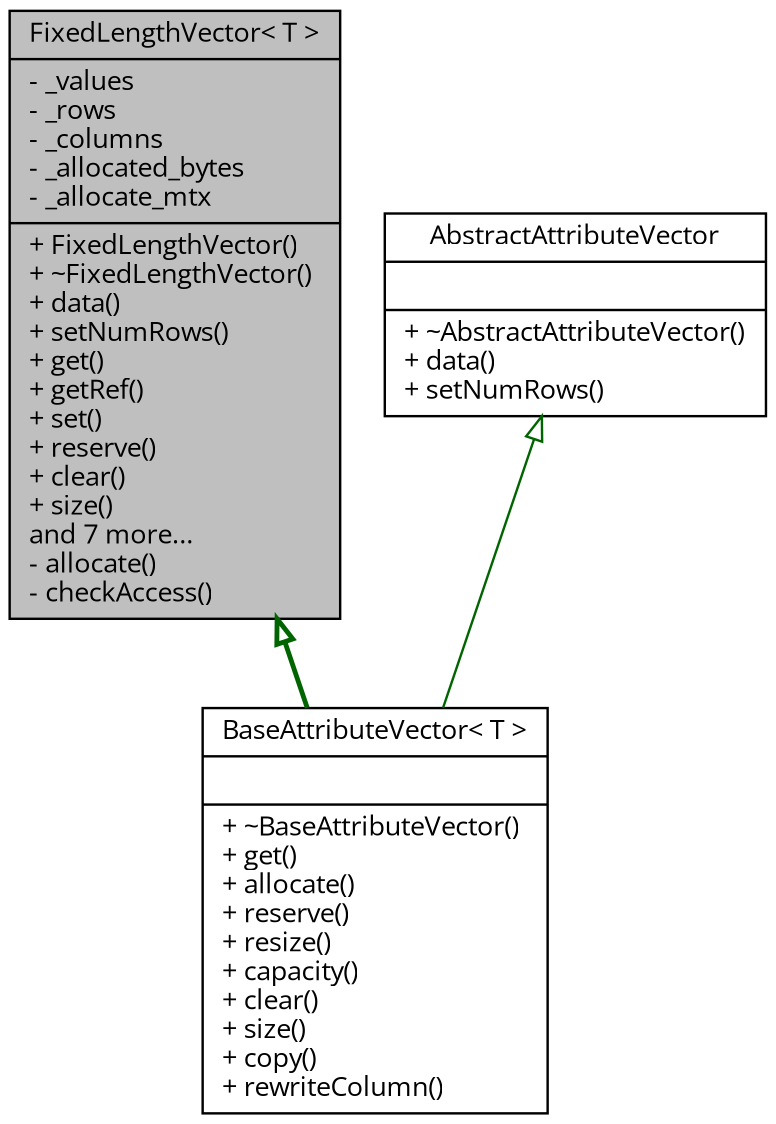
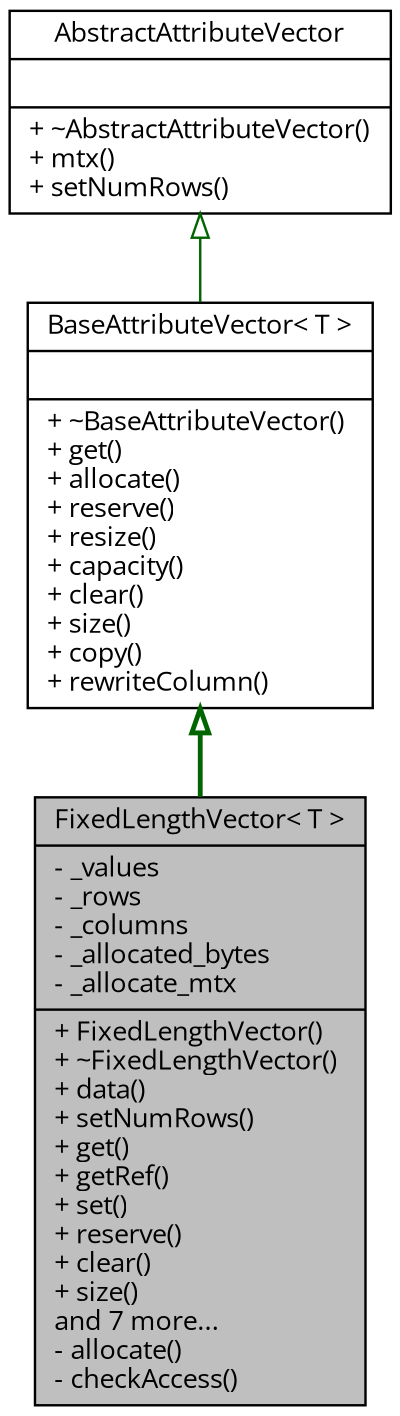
(450, 362) -> (72, 159)
(296, 675) -> (200, 765)
